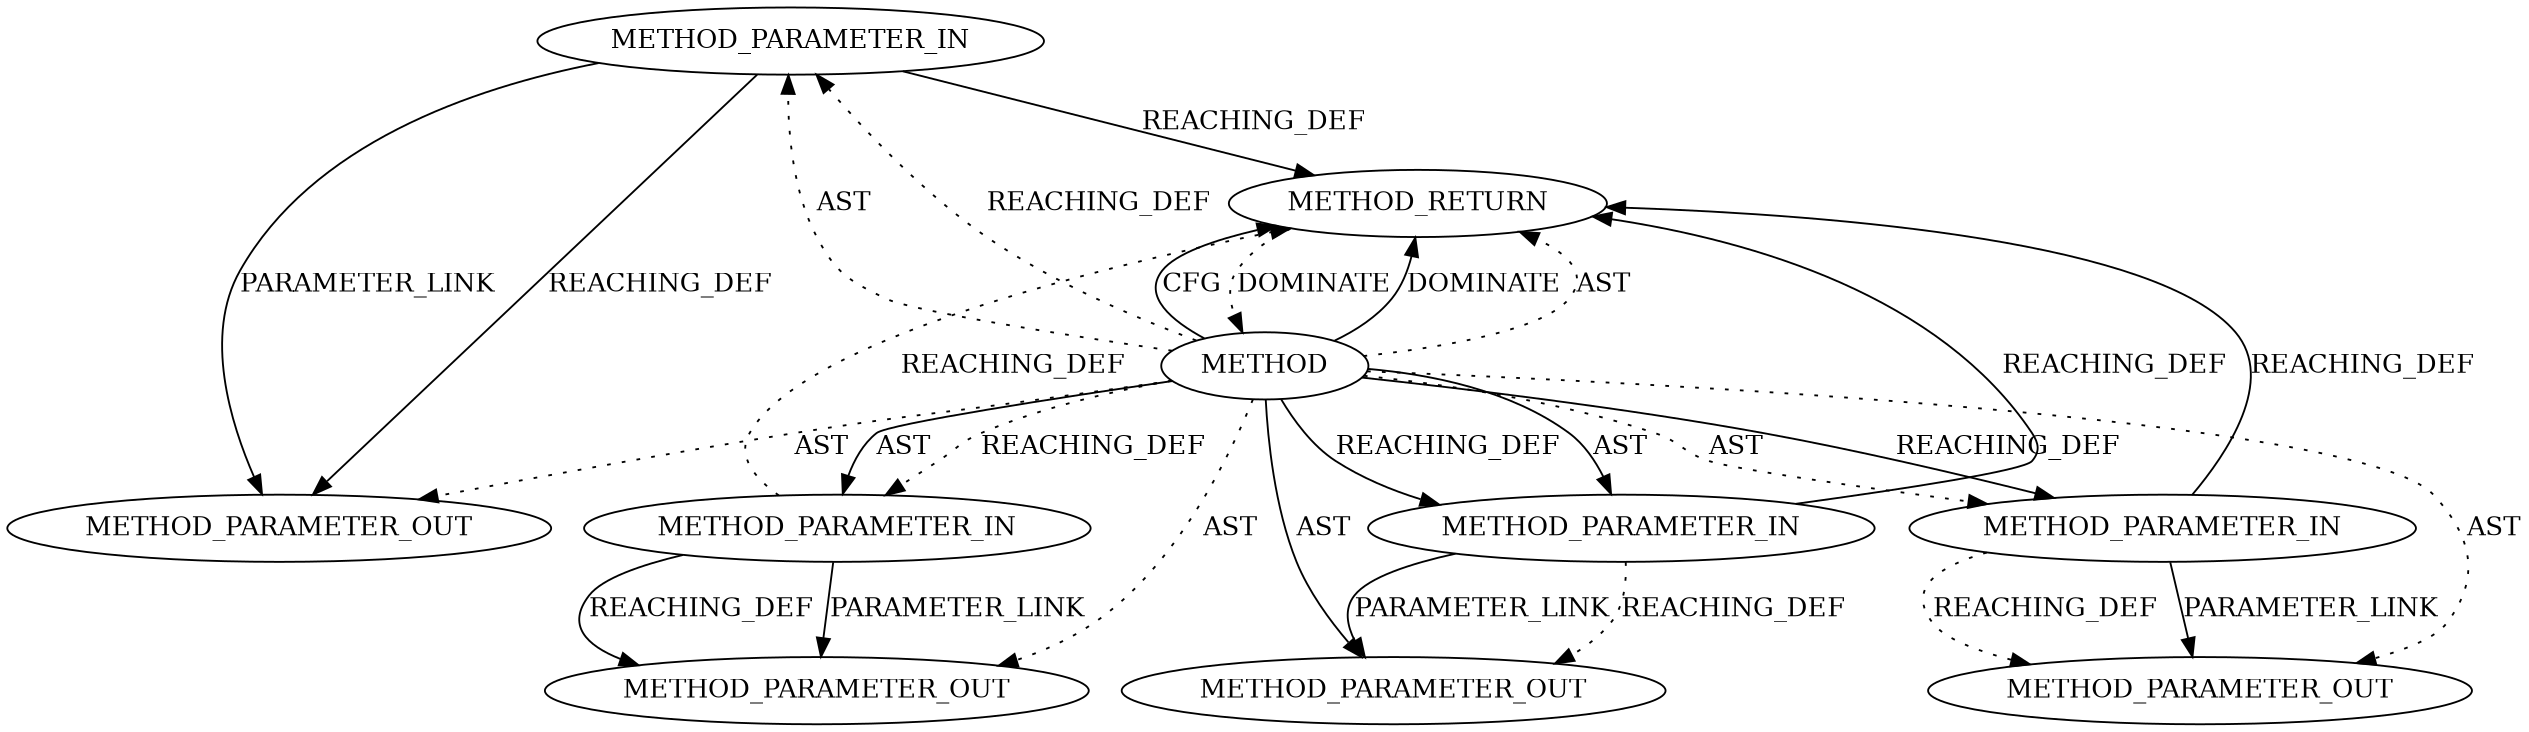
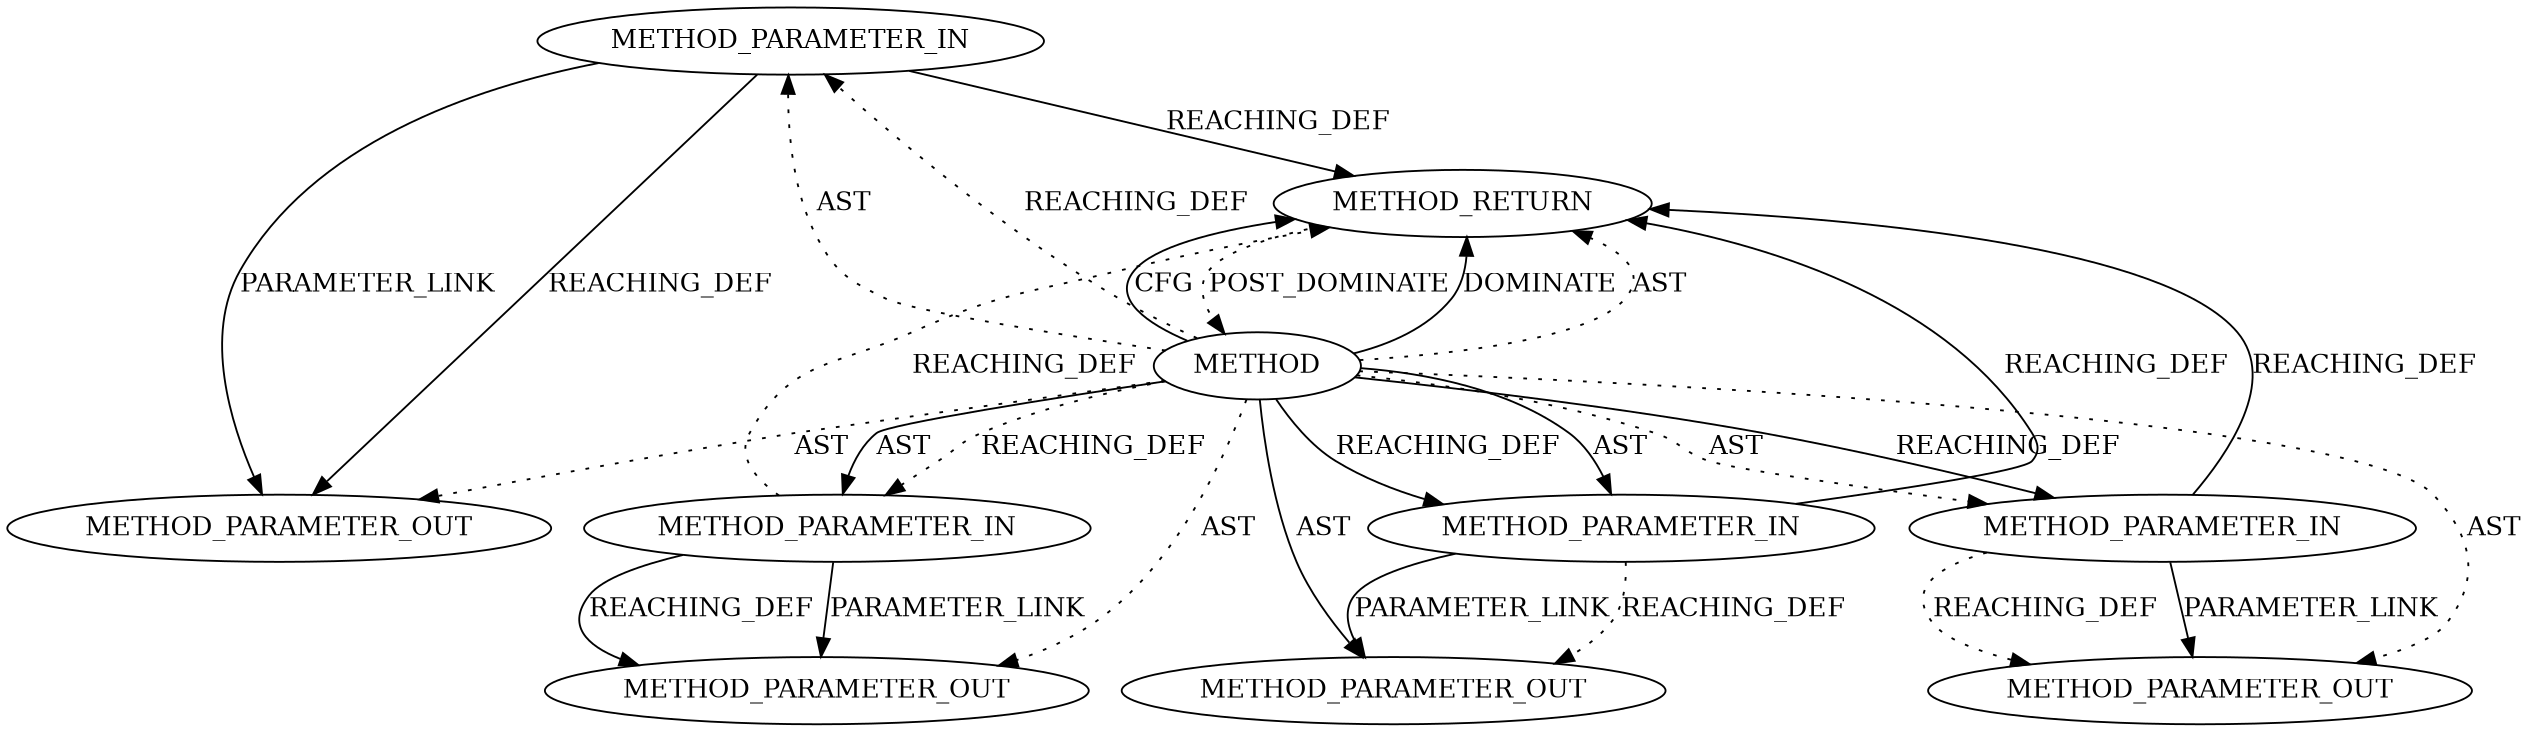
(1314, 285) -> (1330, 285)
